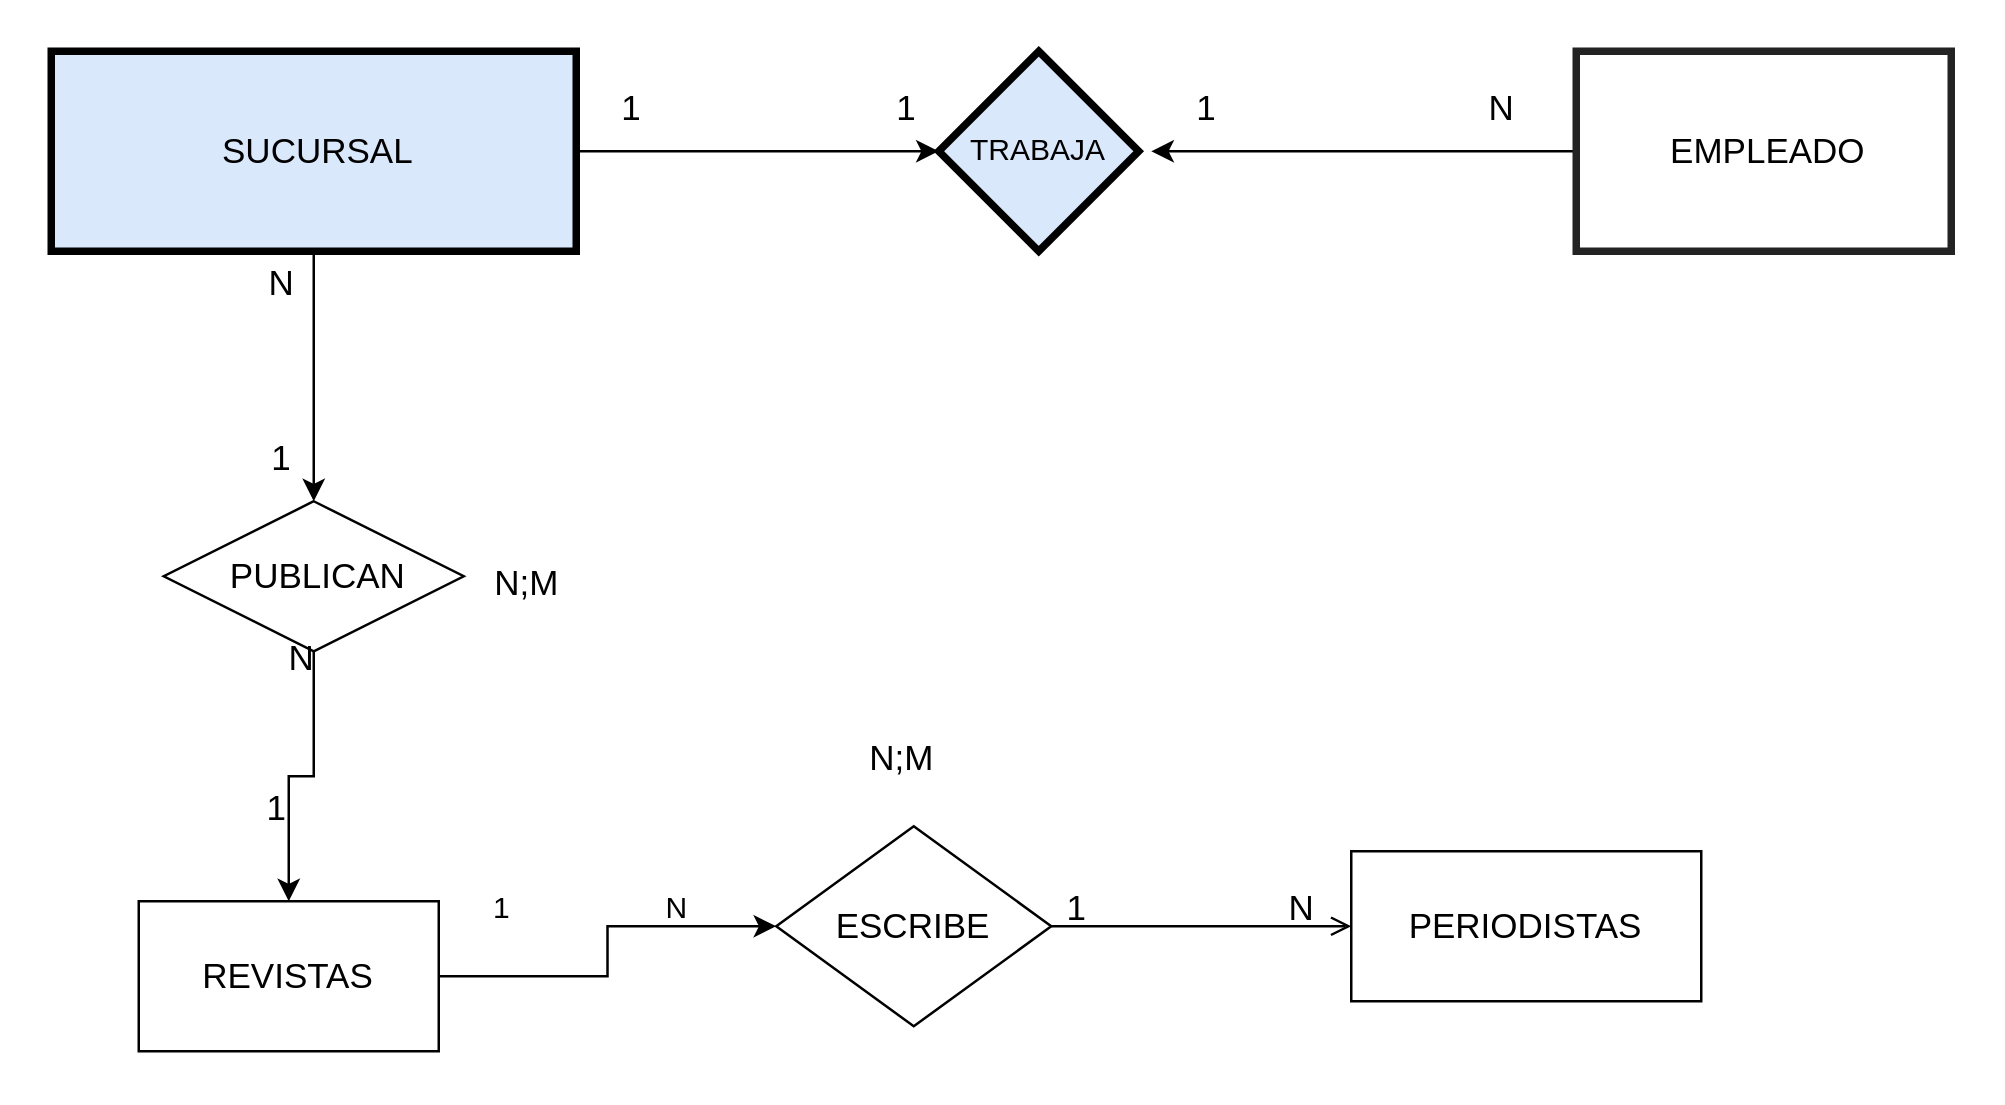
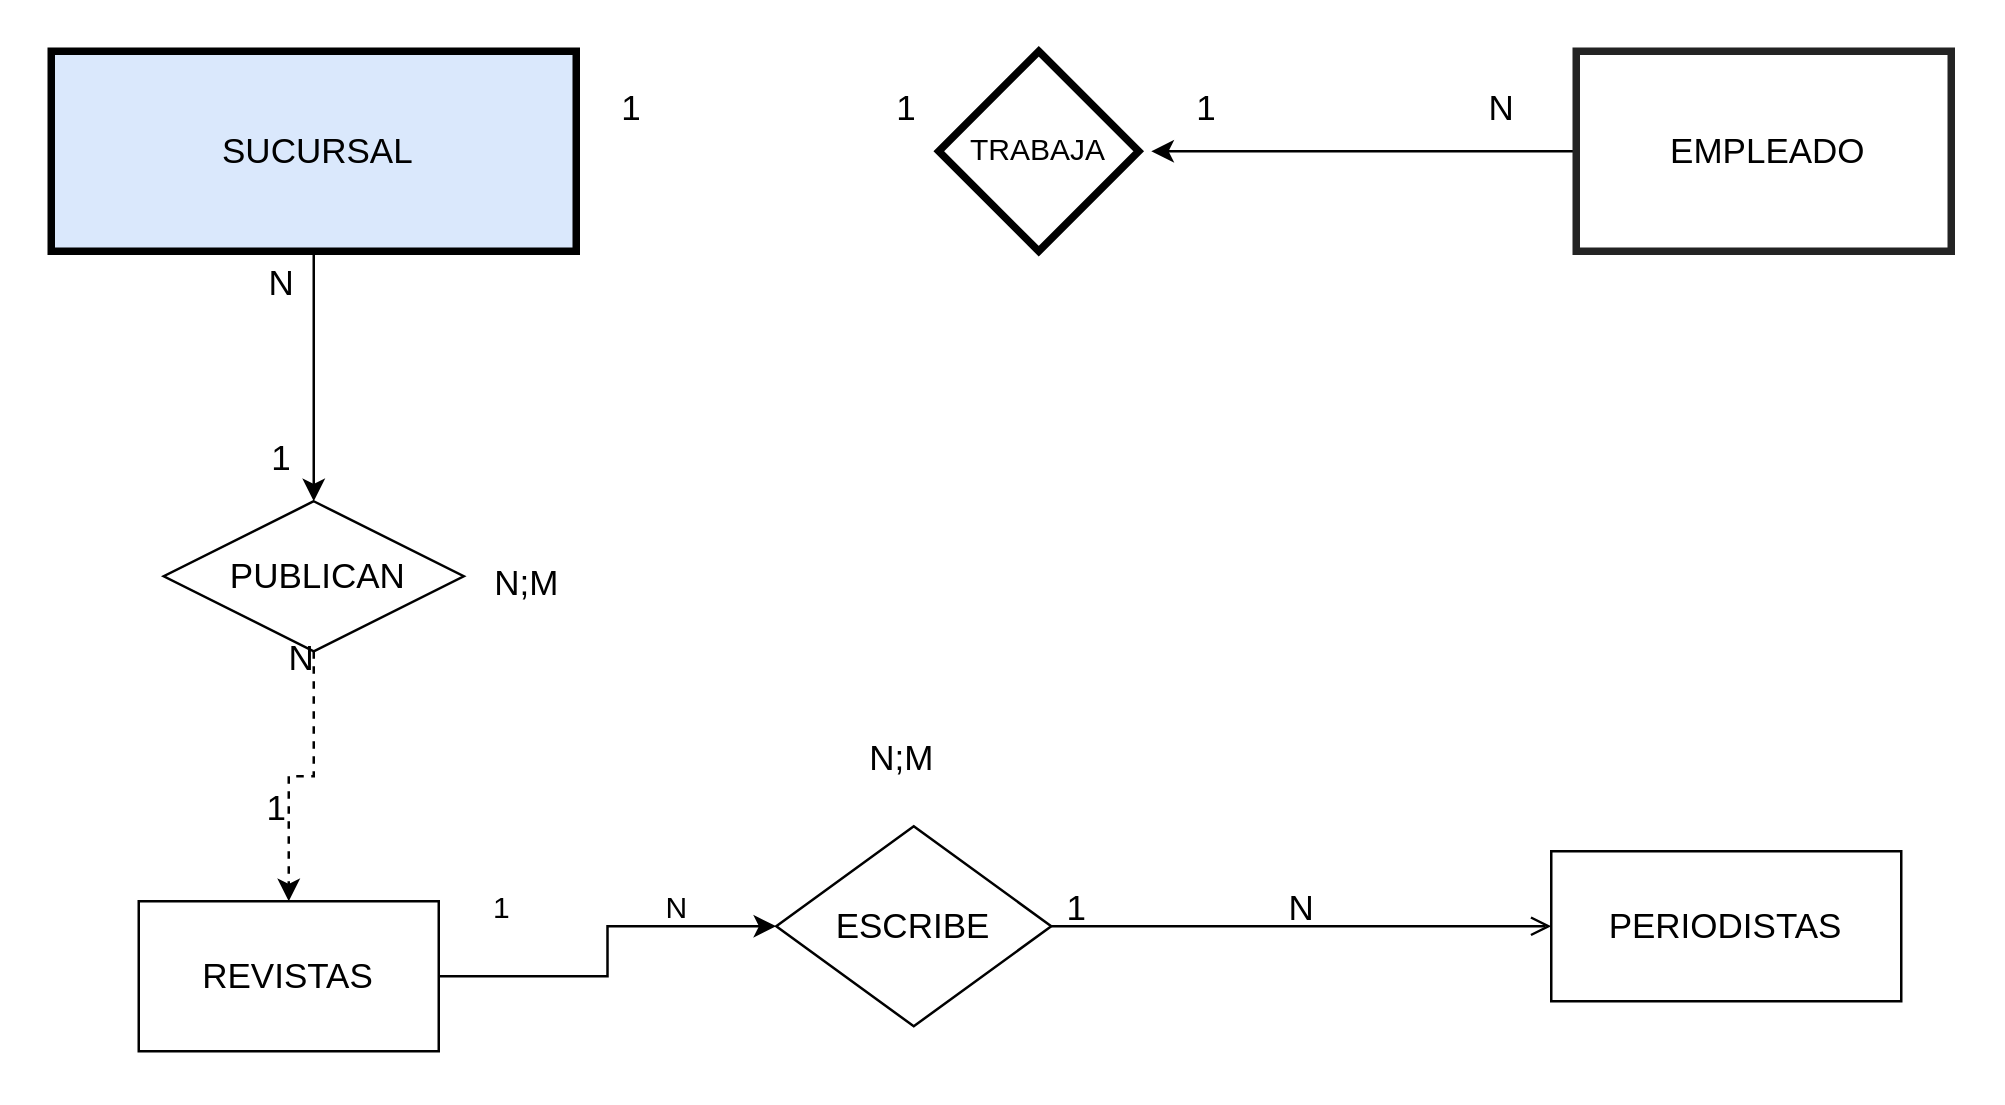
(751, 151) -> none
(1039, 151) -> (1039, 151)
(308, 776) -> (308, 776)
(1526, 926) -> (1726, 926)
